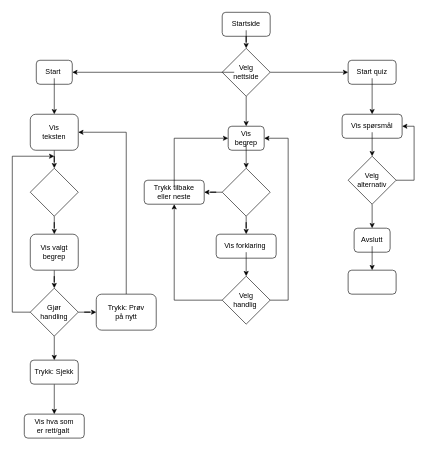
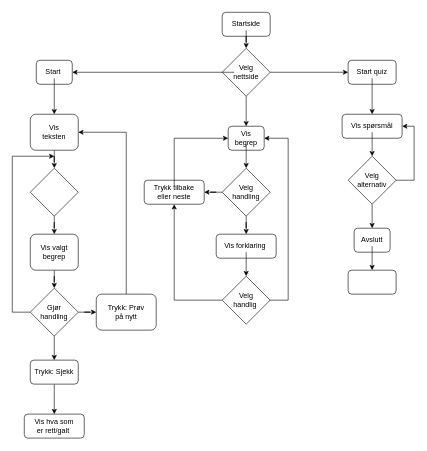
none -> (246, 192)
